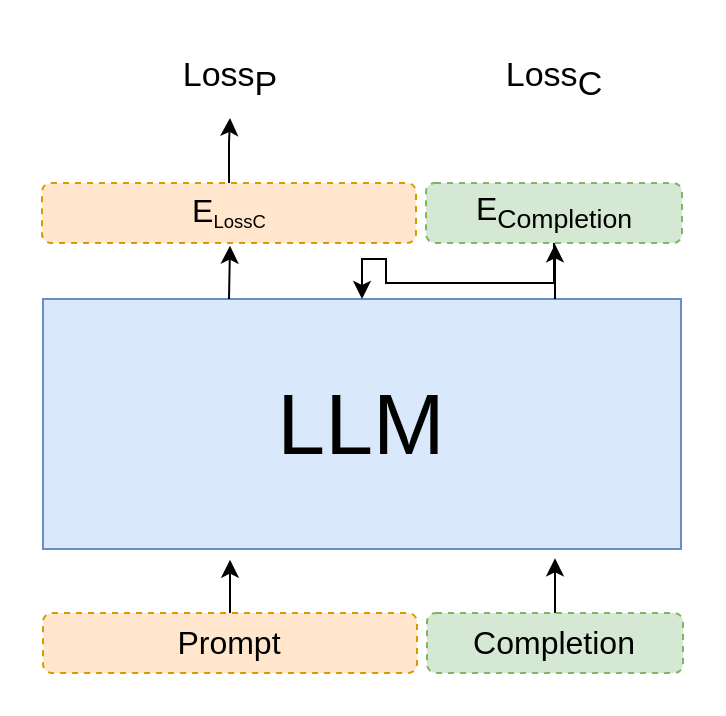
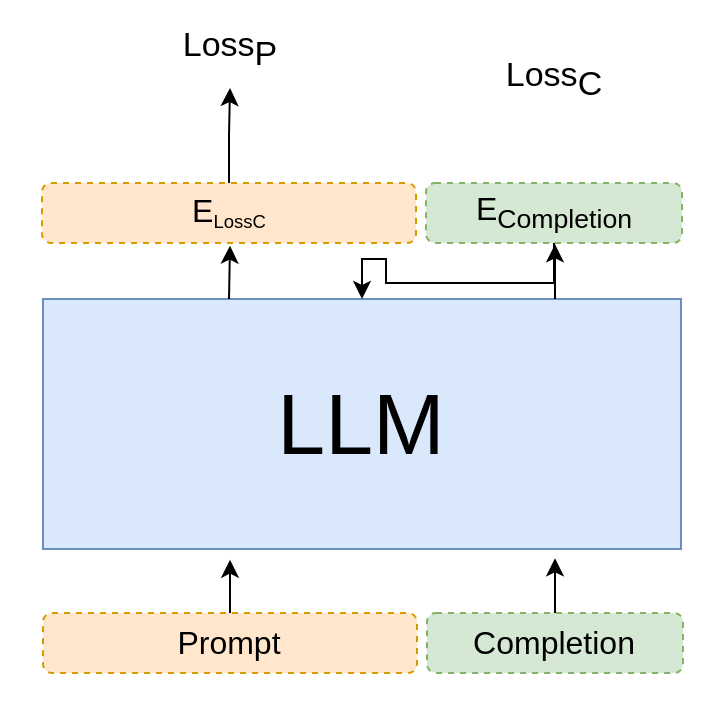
(230, 80) -> (230, 50)
